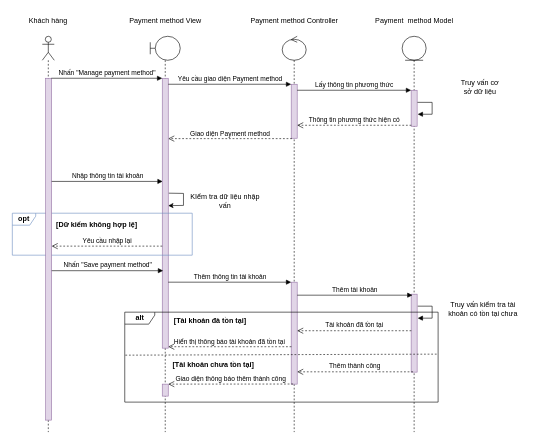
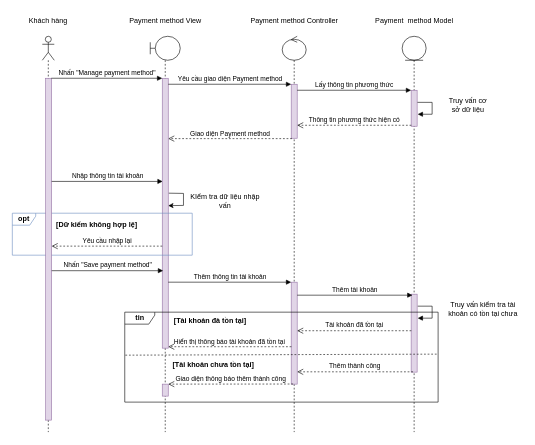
(480, 87) -> (468, 105)
(140, 318) -> (140, 318)
